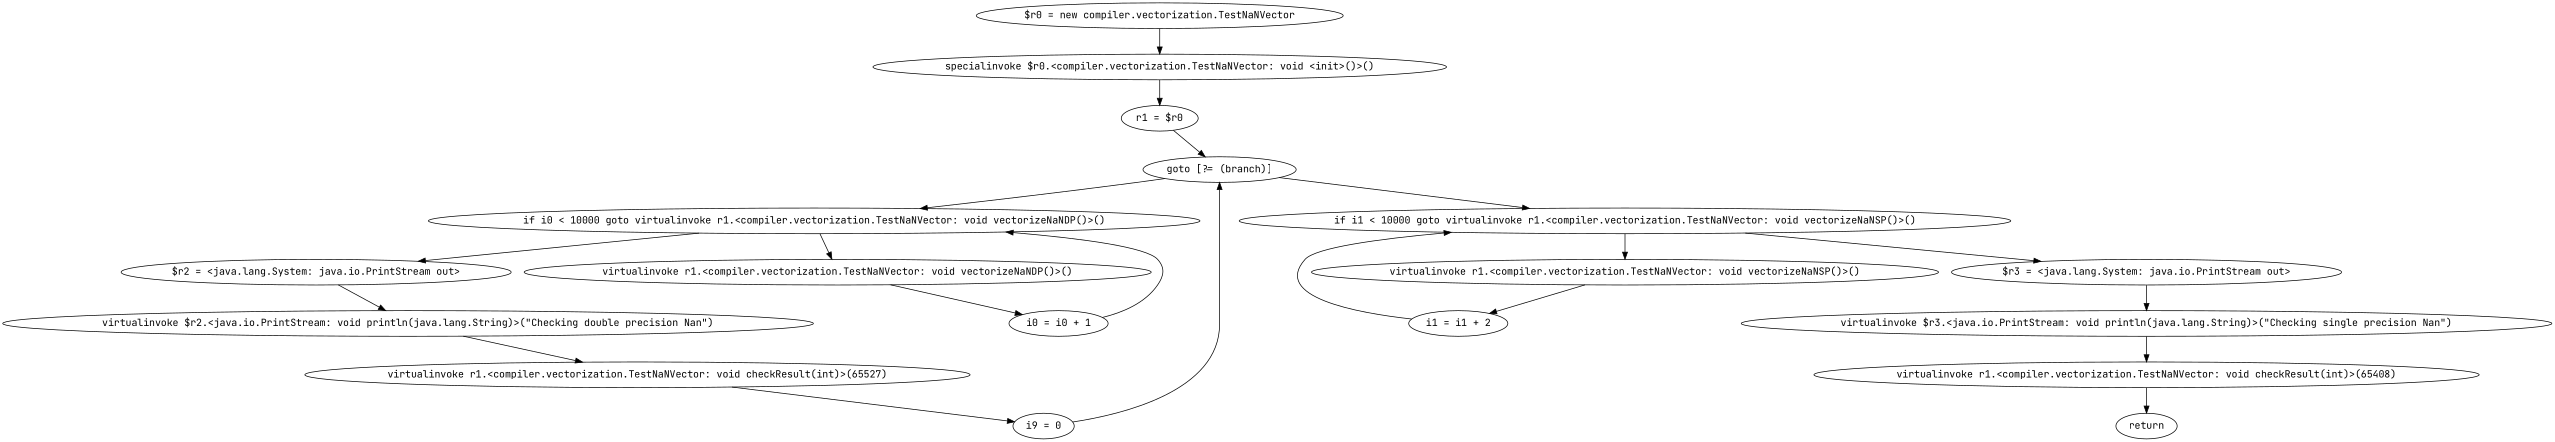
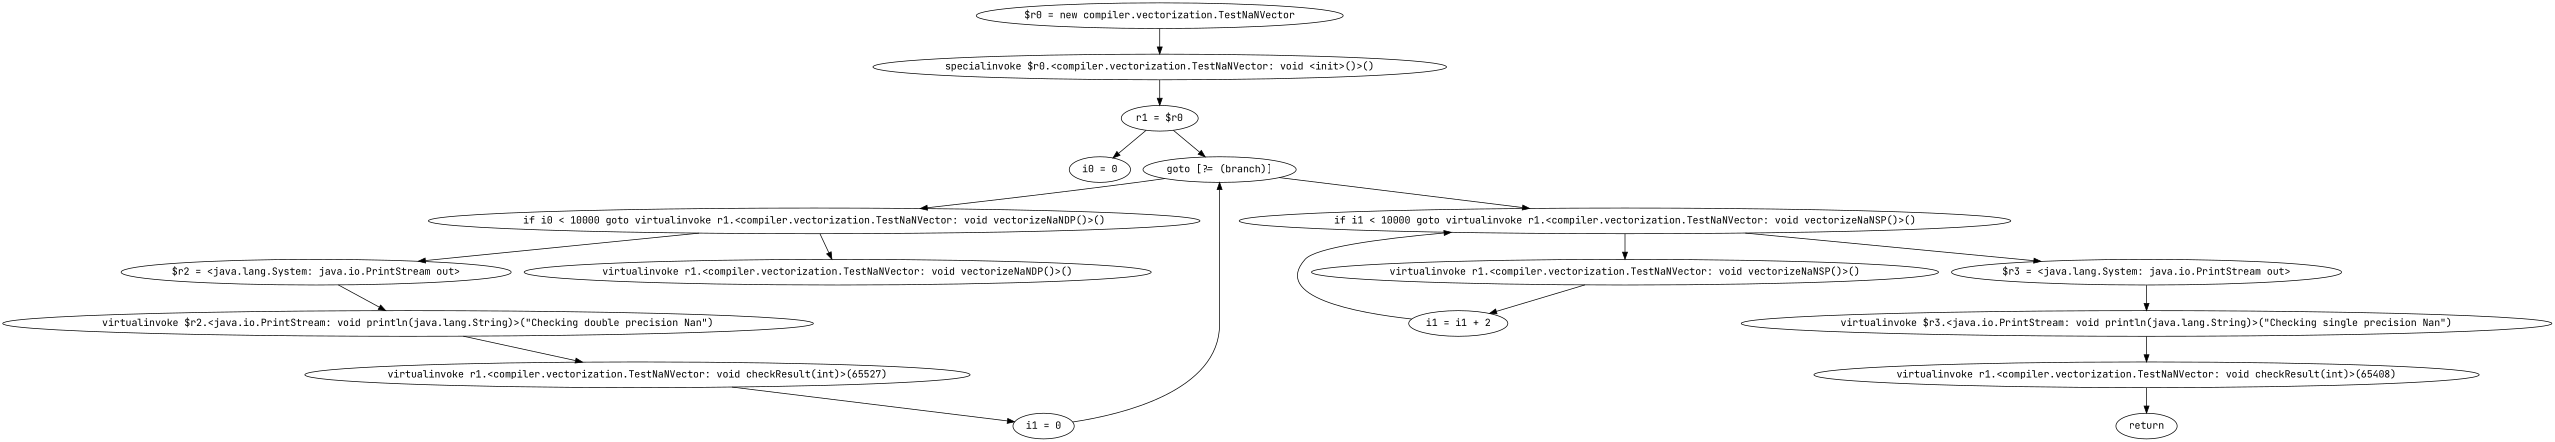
none -> (1100, 170)
(1059, 323) -> none
(1044, 426) -> (1044, 426)
